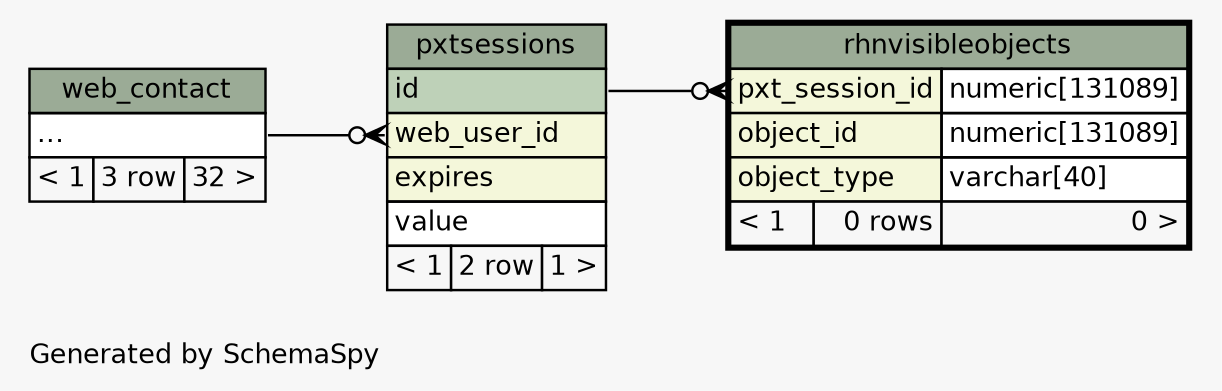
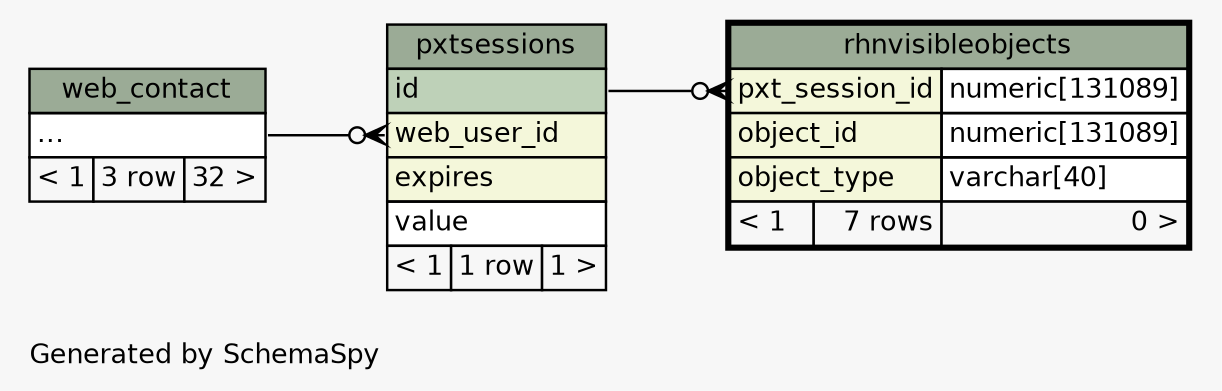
(889, 222) -> (889, 222)
(497, 267) -> (497, 267)
